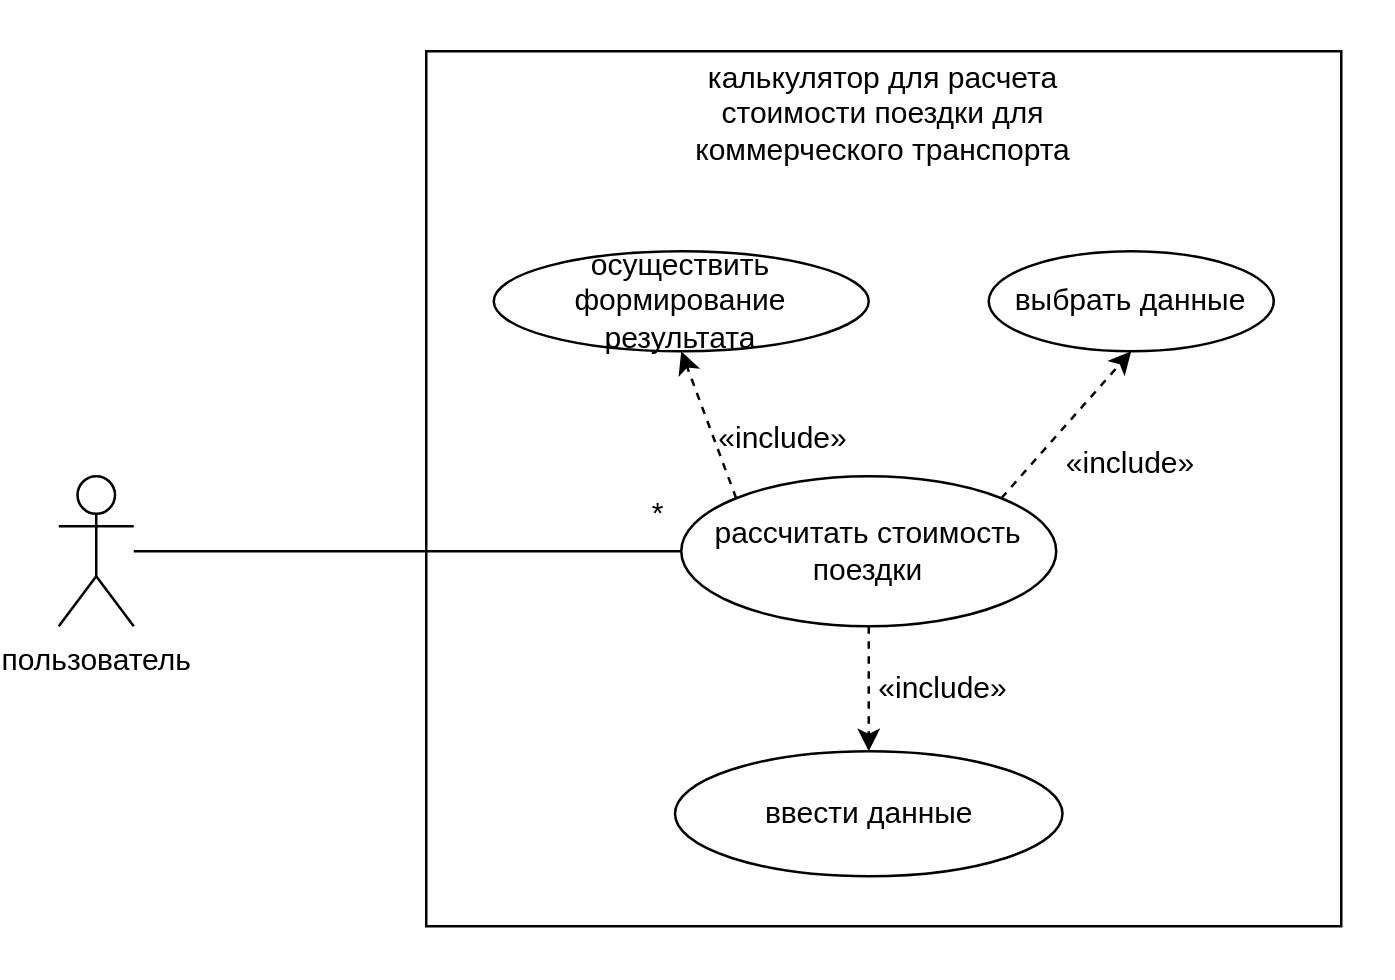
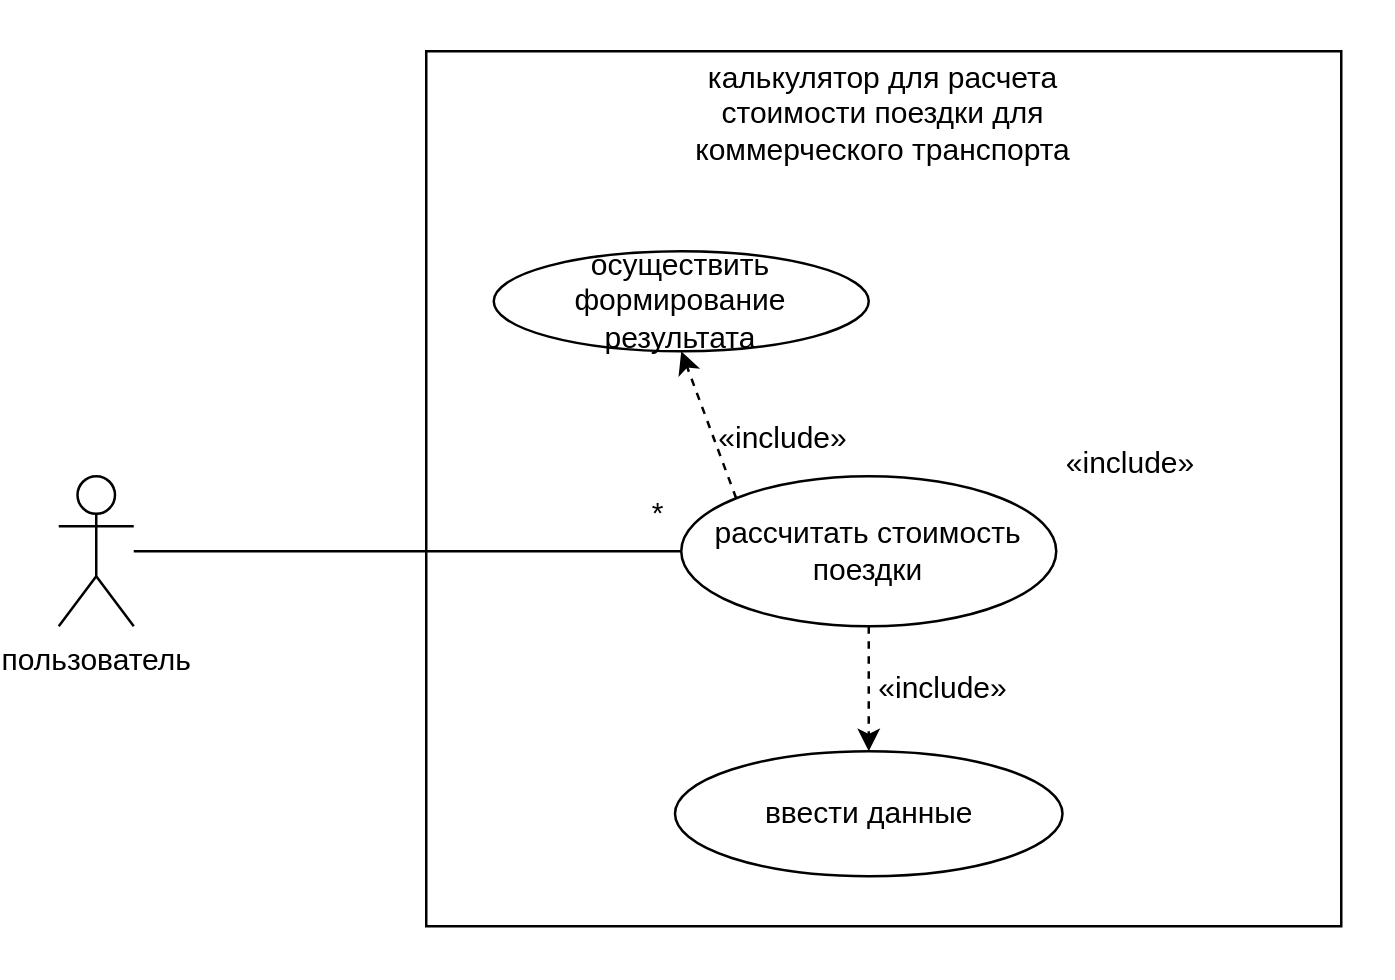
(1131, 301) -> none
(1061, 431) -> none
